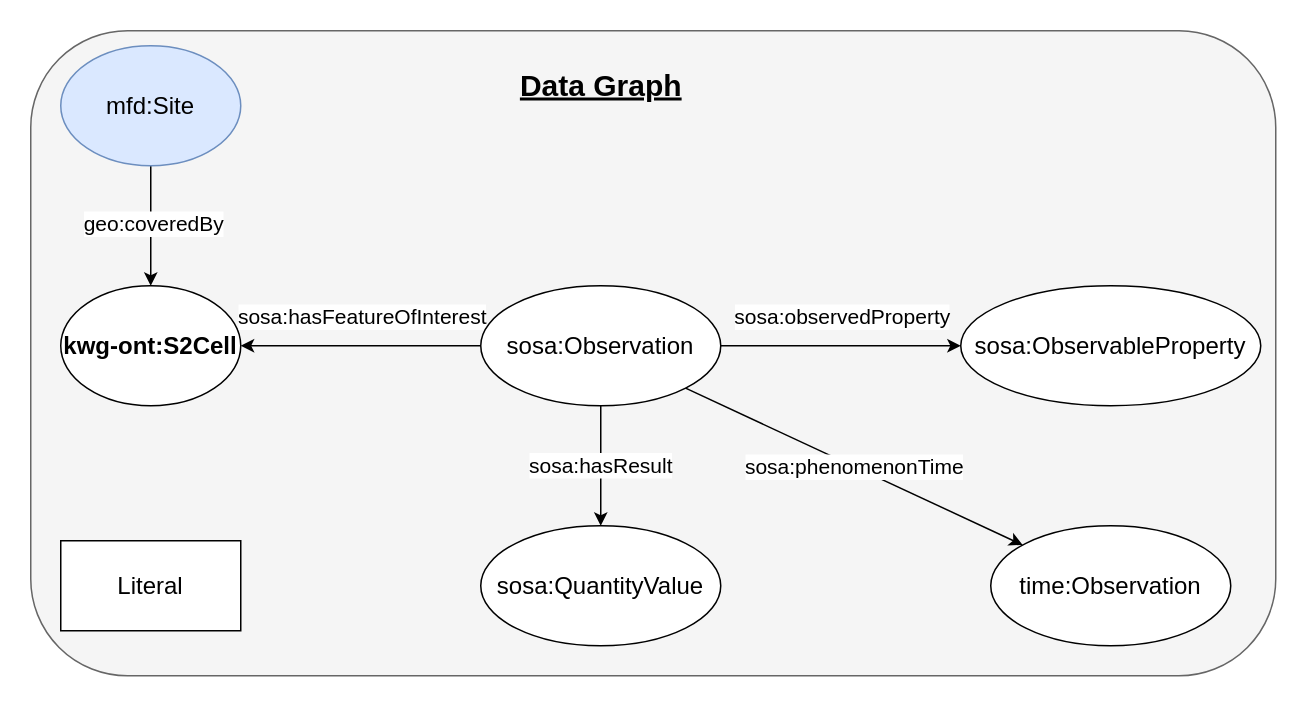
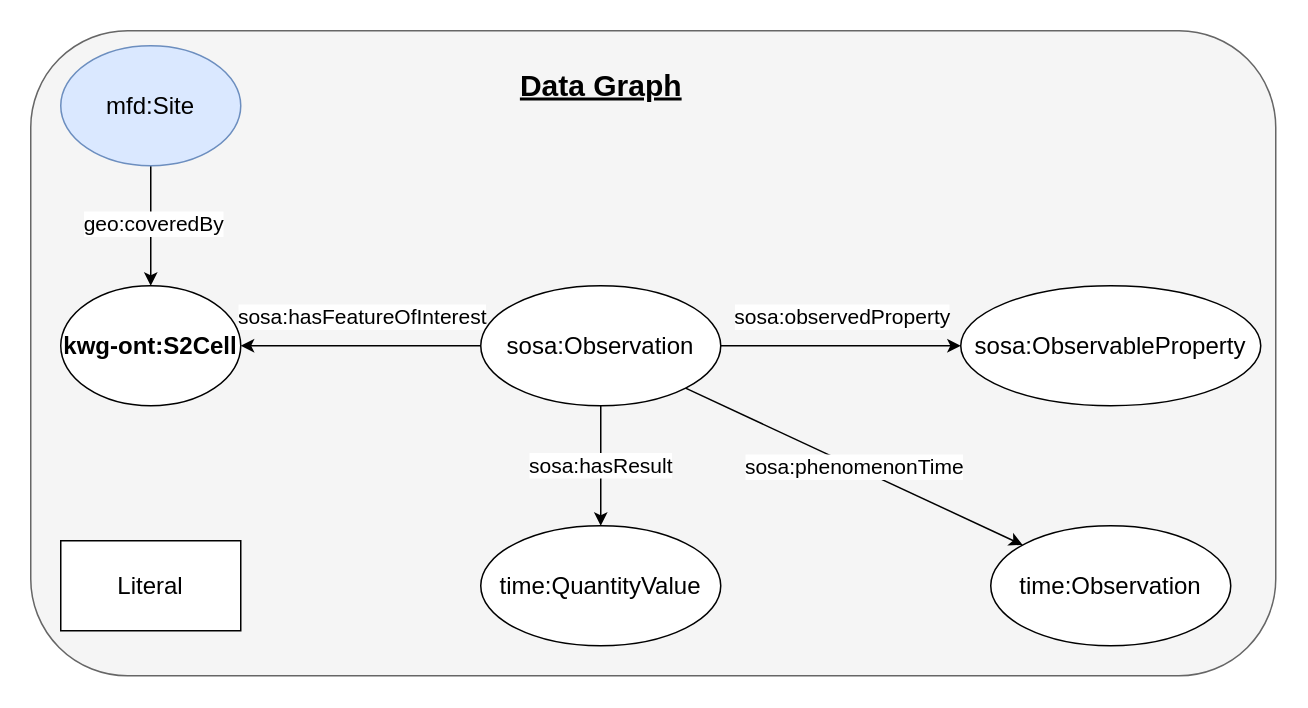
(601, 586) -> (601, 586)
